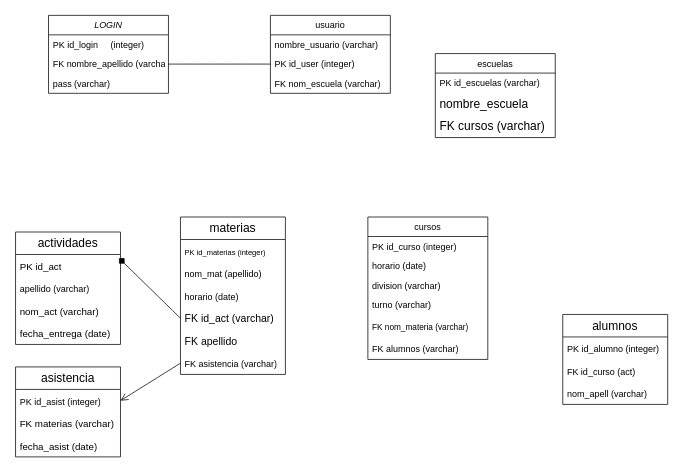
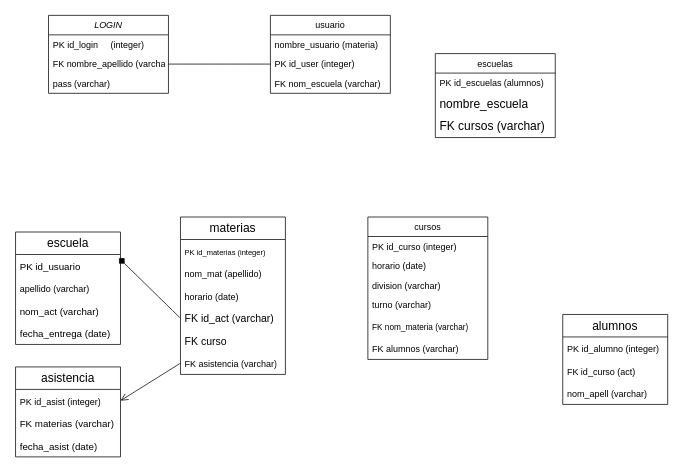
(333, 45) -> (331, 45)
(495, 83) -> (494, 83)
(68, 243) -> (68, 243)
(47, 266) -> (59, 266)
(216, 341) -> (210, 341)
